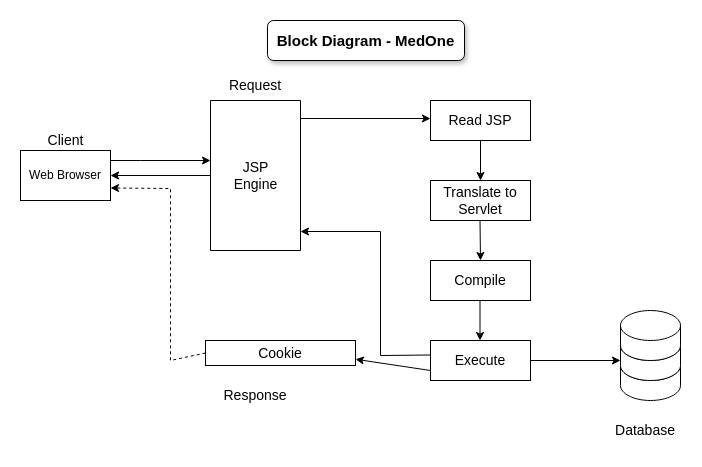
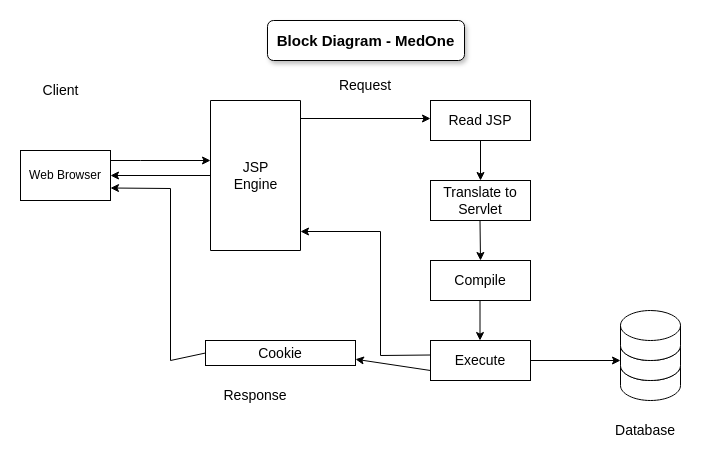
(256, 86) -> (366, 86)
(66, 141) -> (61, 91)
(171, 266) -> (171, 266)
